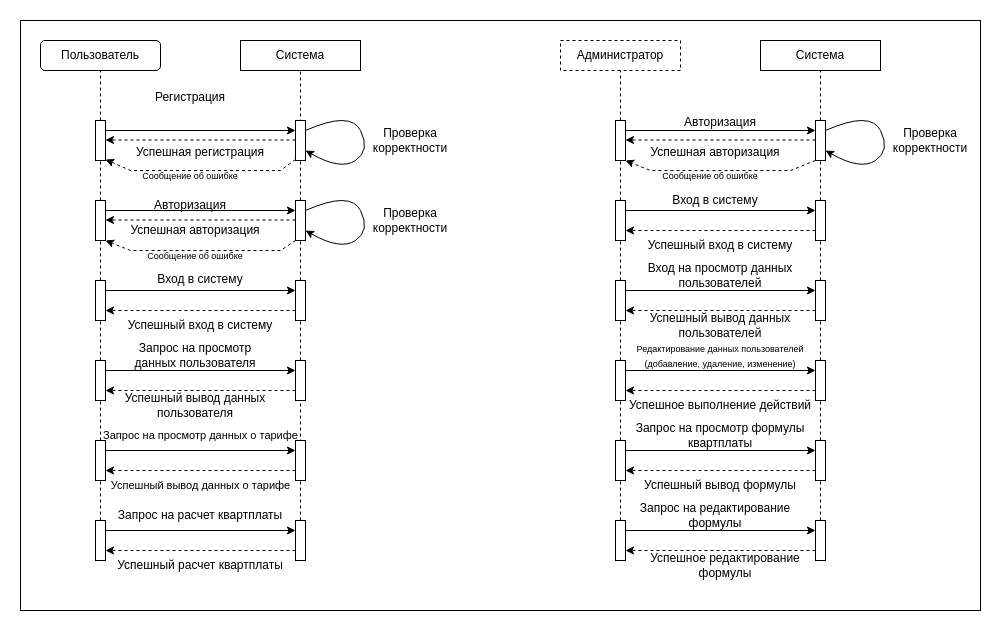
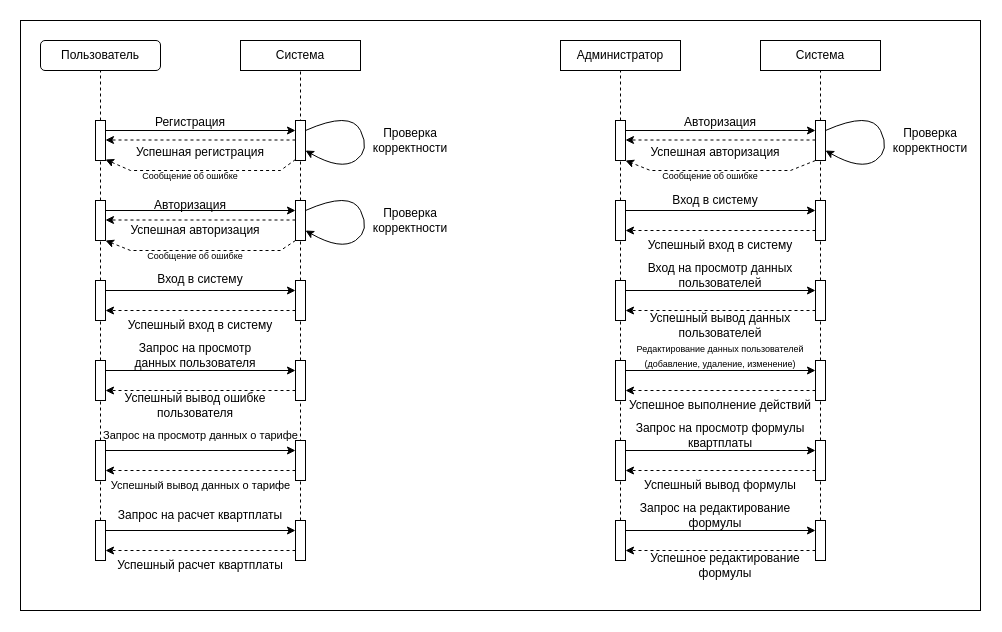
(621, 56) -> (621, 56)
(191, 98) -> (191, 123)
(196, 406) -> (196, 406)
